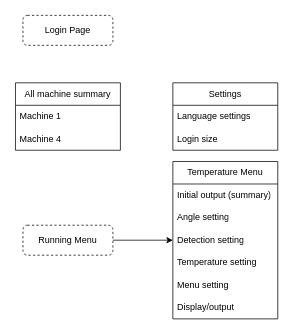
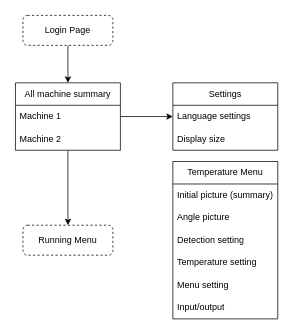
none -> (68, 76)
none -> (145, 117)
(40, 139) -> (40, 139)
(199, 139) -> (203, 139)
(226, 195) -> (226, 195)
(207, 218) -> (207, 218)
none -> (68, 219)
(140, 240) -> none
(210, 308) -> (208, 308)
